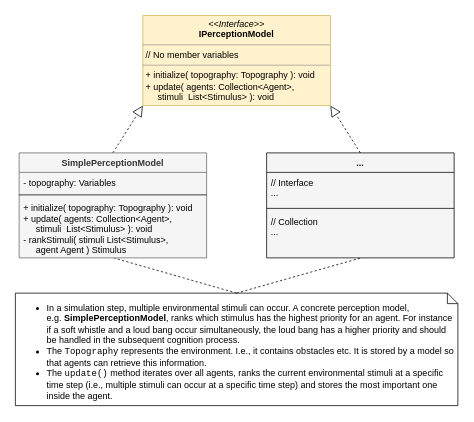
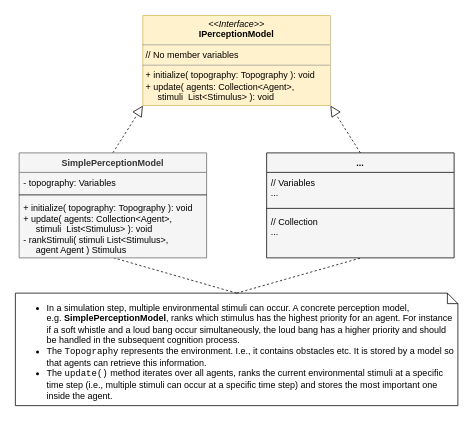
(300, 182) -> (297, 182)
